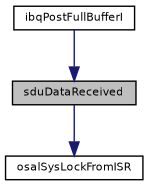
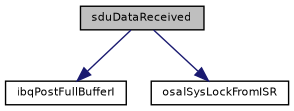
(74, 48) -> (109, 51)
